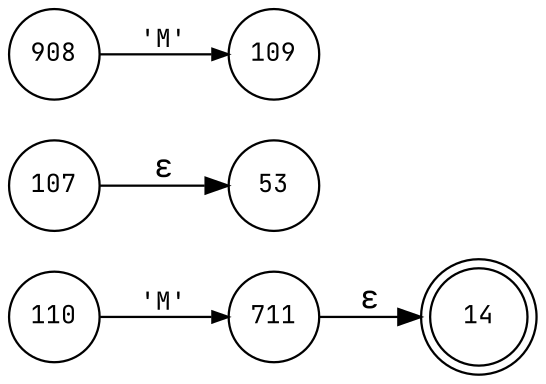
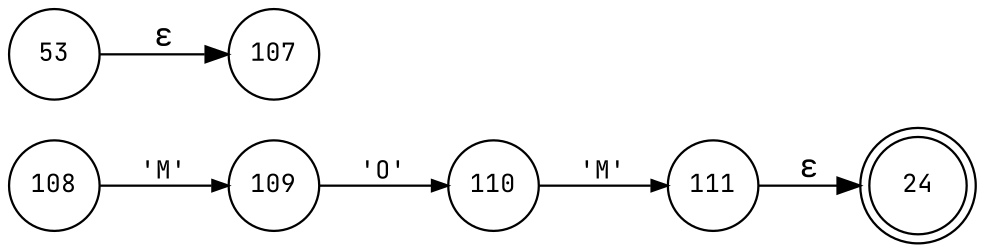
(54, 54) -> (54, 186)
(152, 186) -> (152, 54)
none -> (375, 186)
(274, 317) -> (713, 186)
(479, 317) -> (918, 186)
